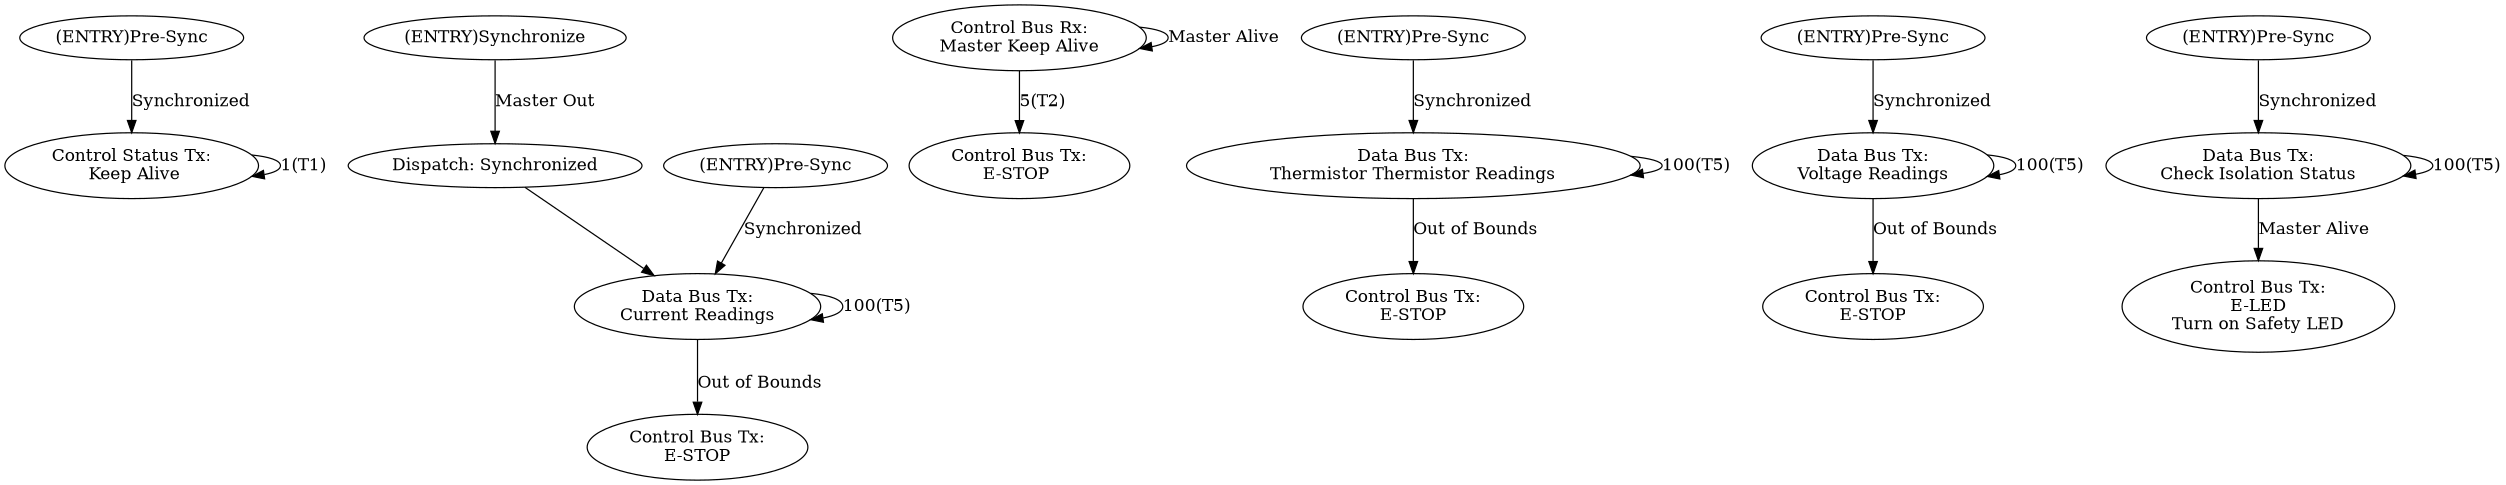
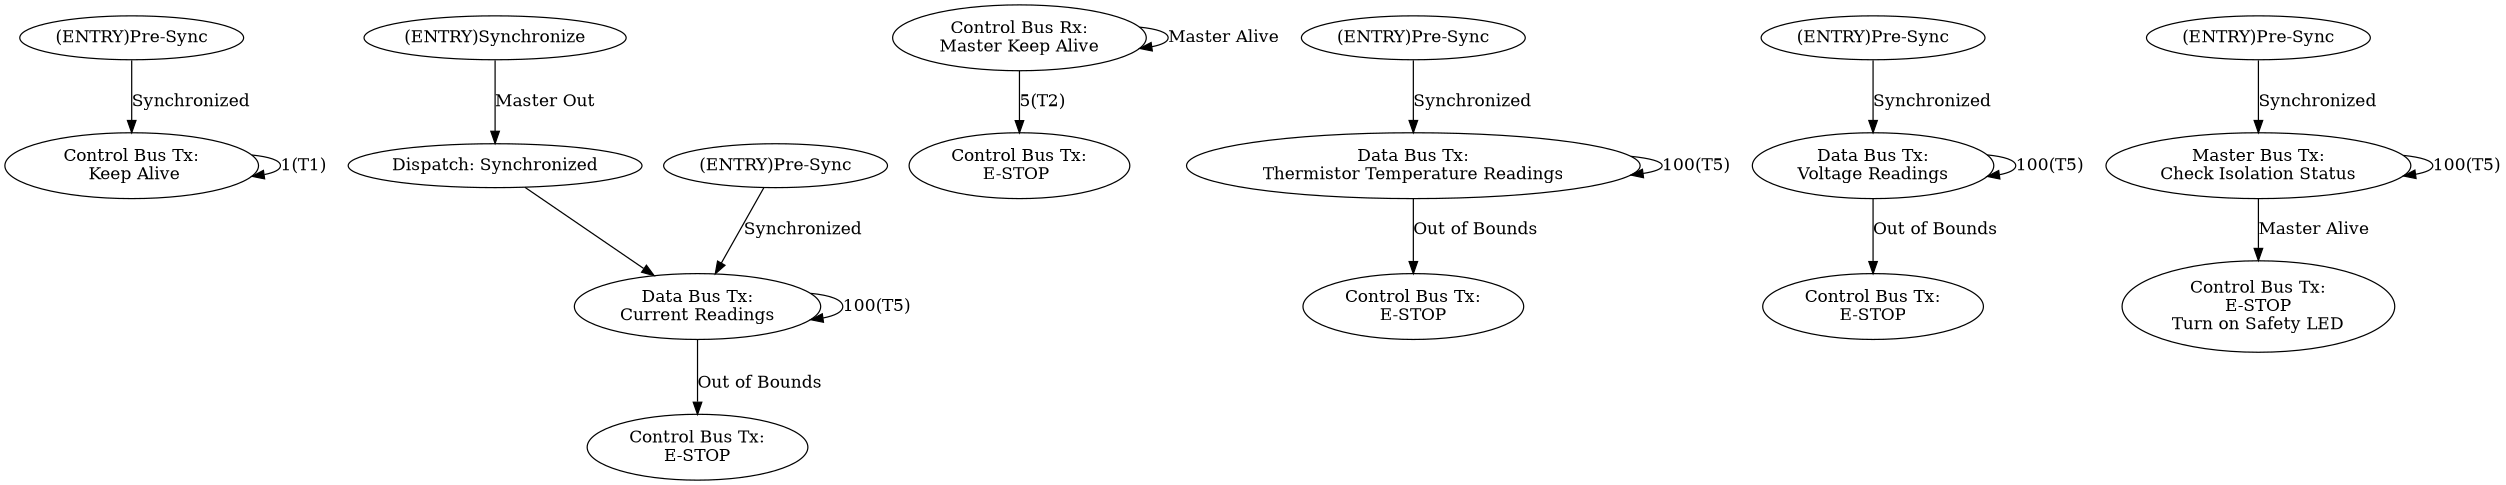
(132, 166) -> (132, 166)
(1413, 166) -> (1413, 166)
(2258, 166) -> (2258, 166)
(2258, 307) -> (2258, 307)
